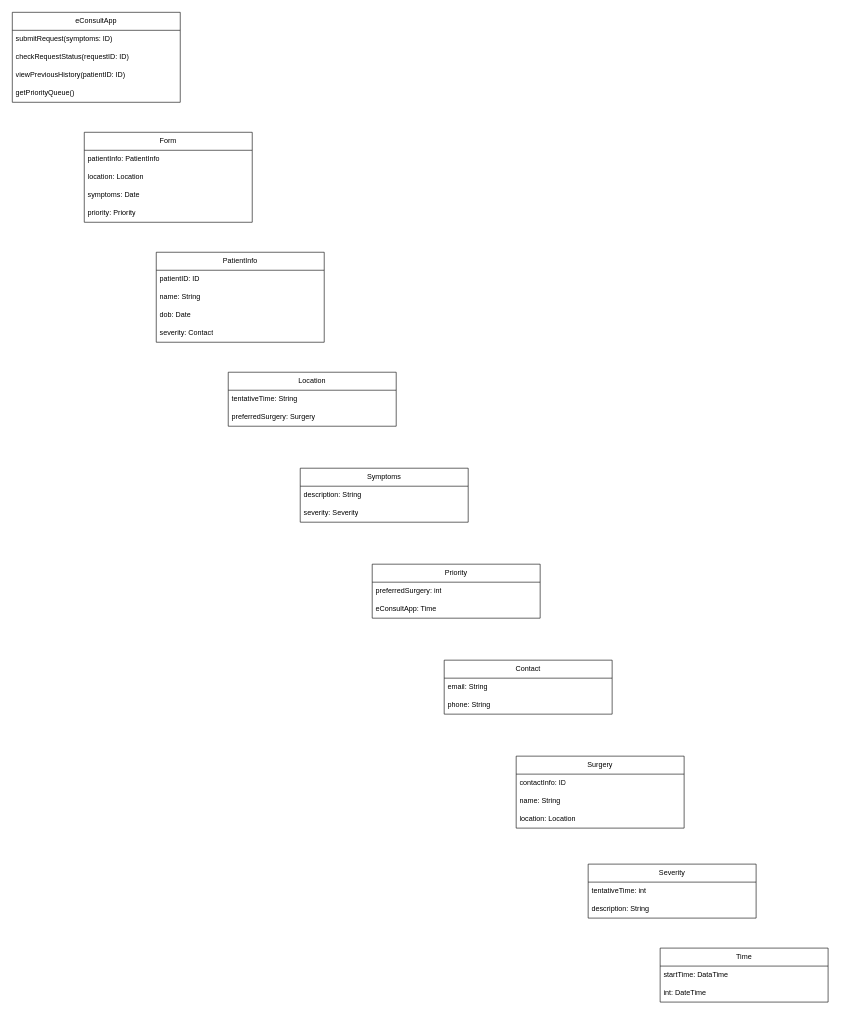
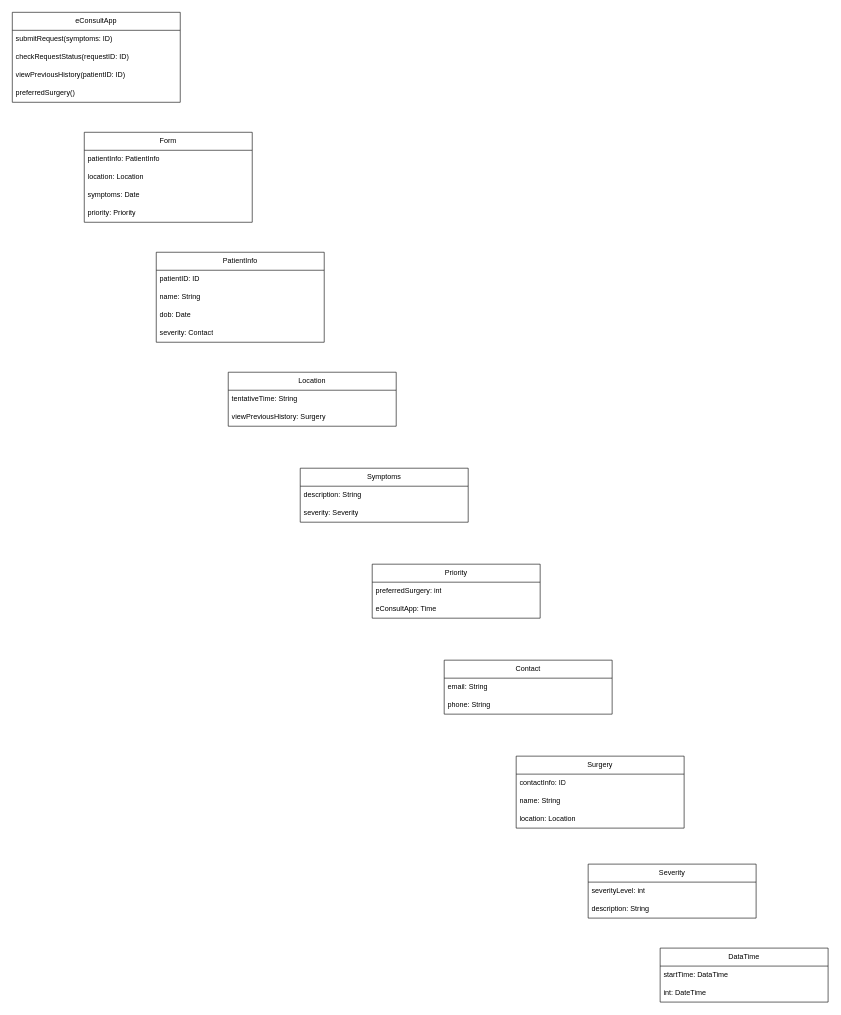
(50, 93) -> (52, 93)
(280, 417) -> (284, 417)
(624, 891) -> (624, 891)
(744, 957) -> (744, 957)
